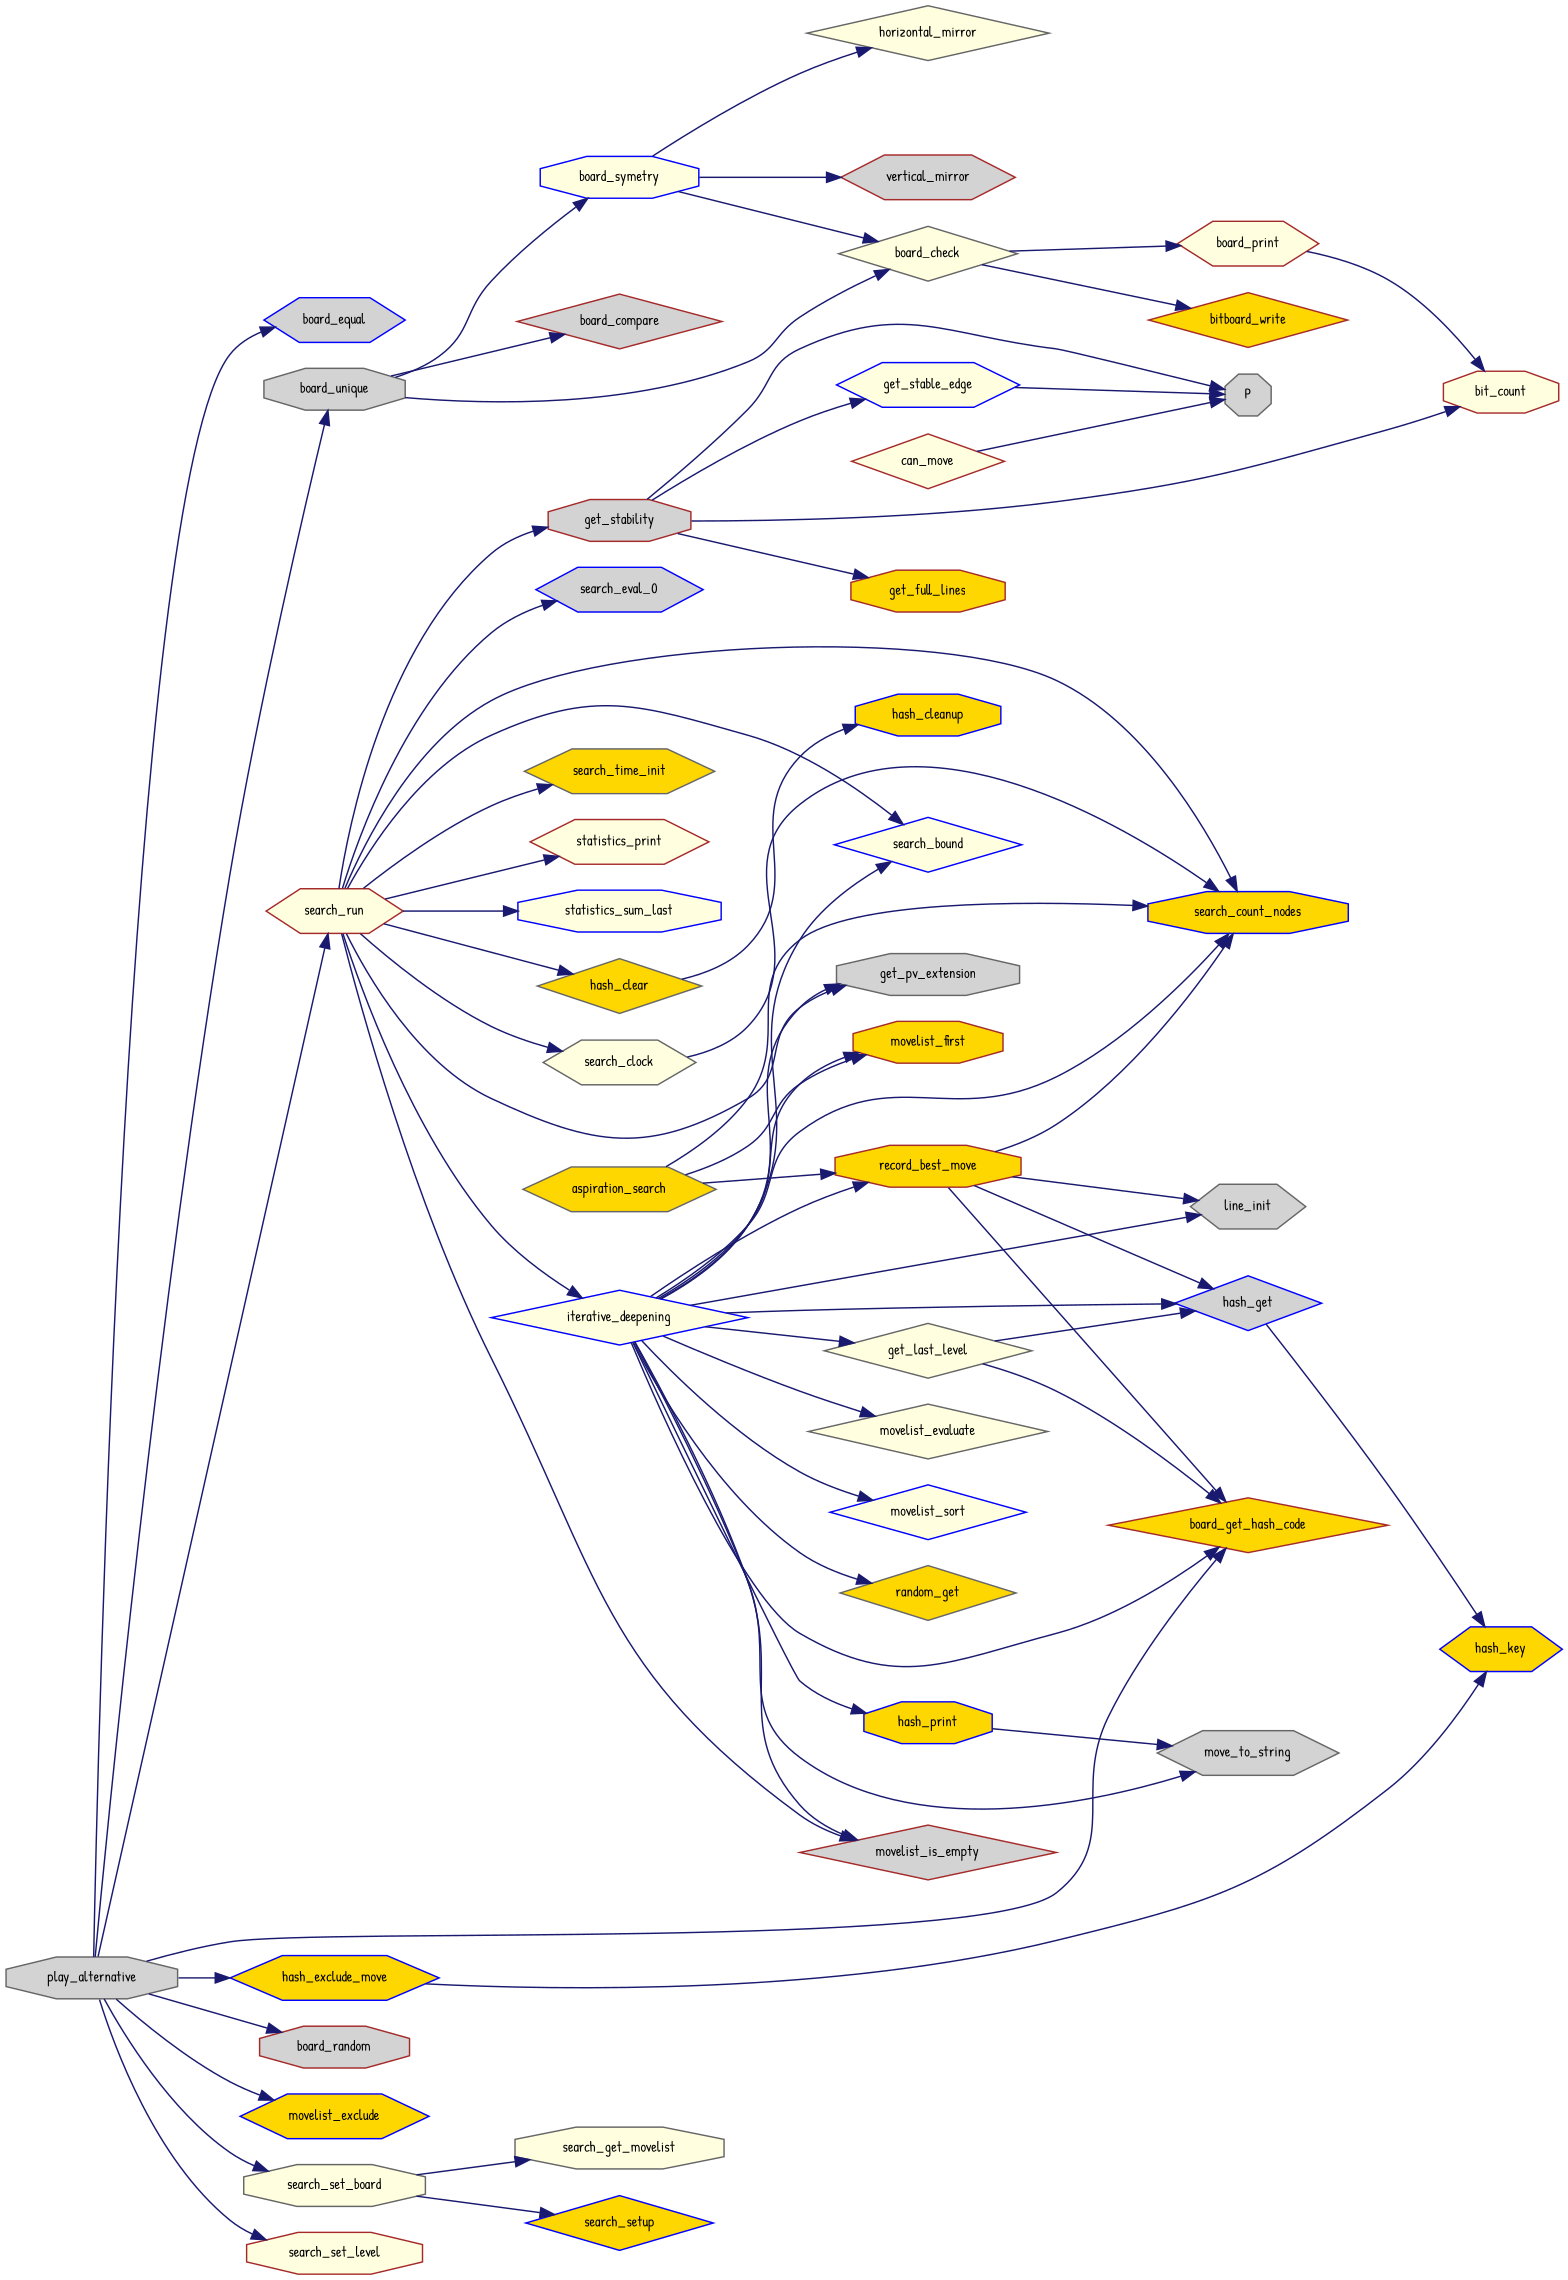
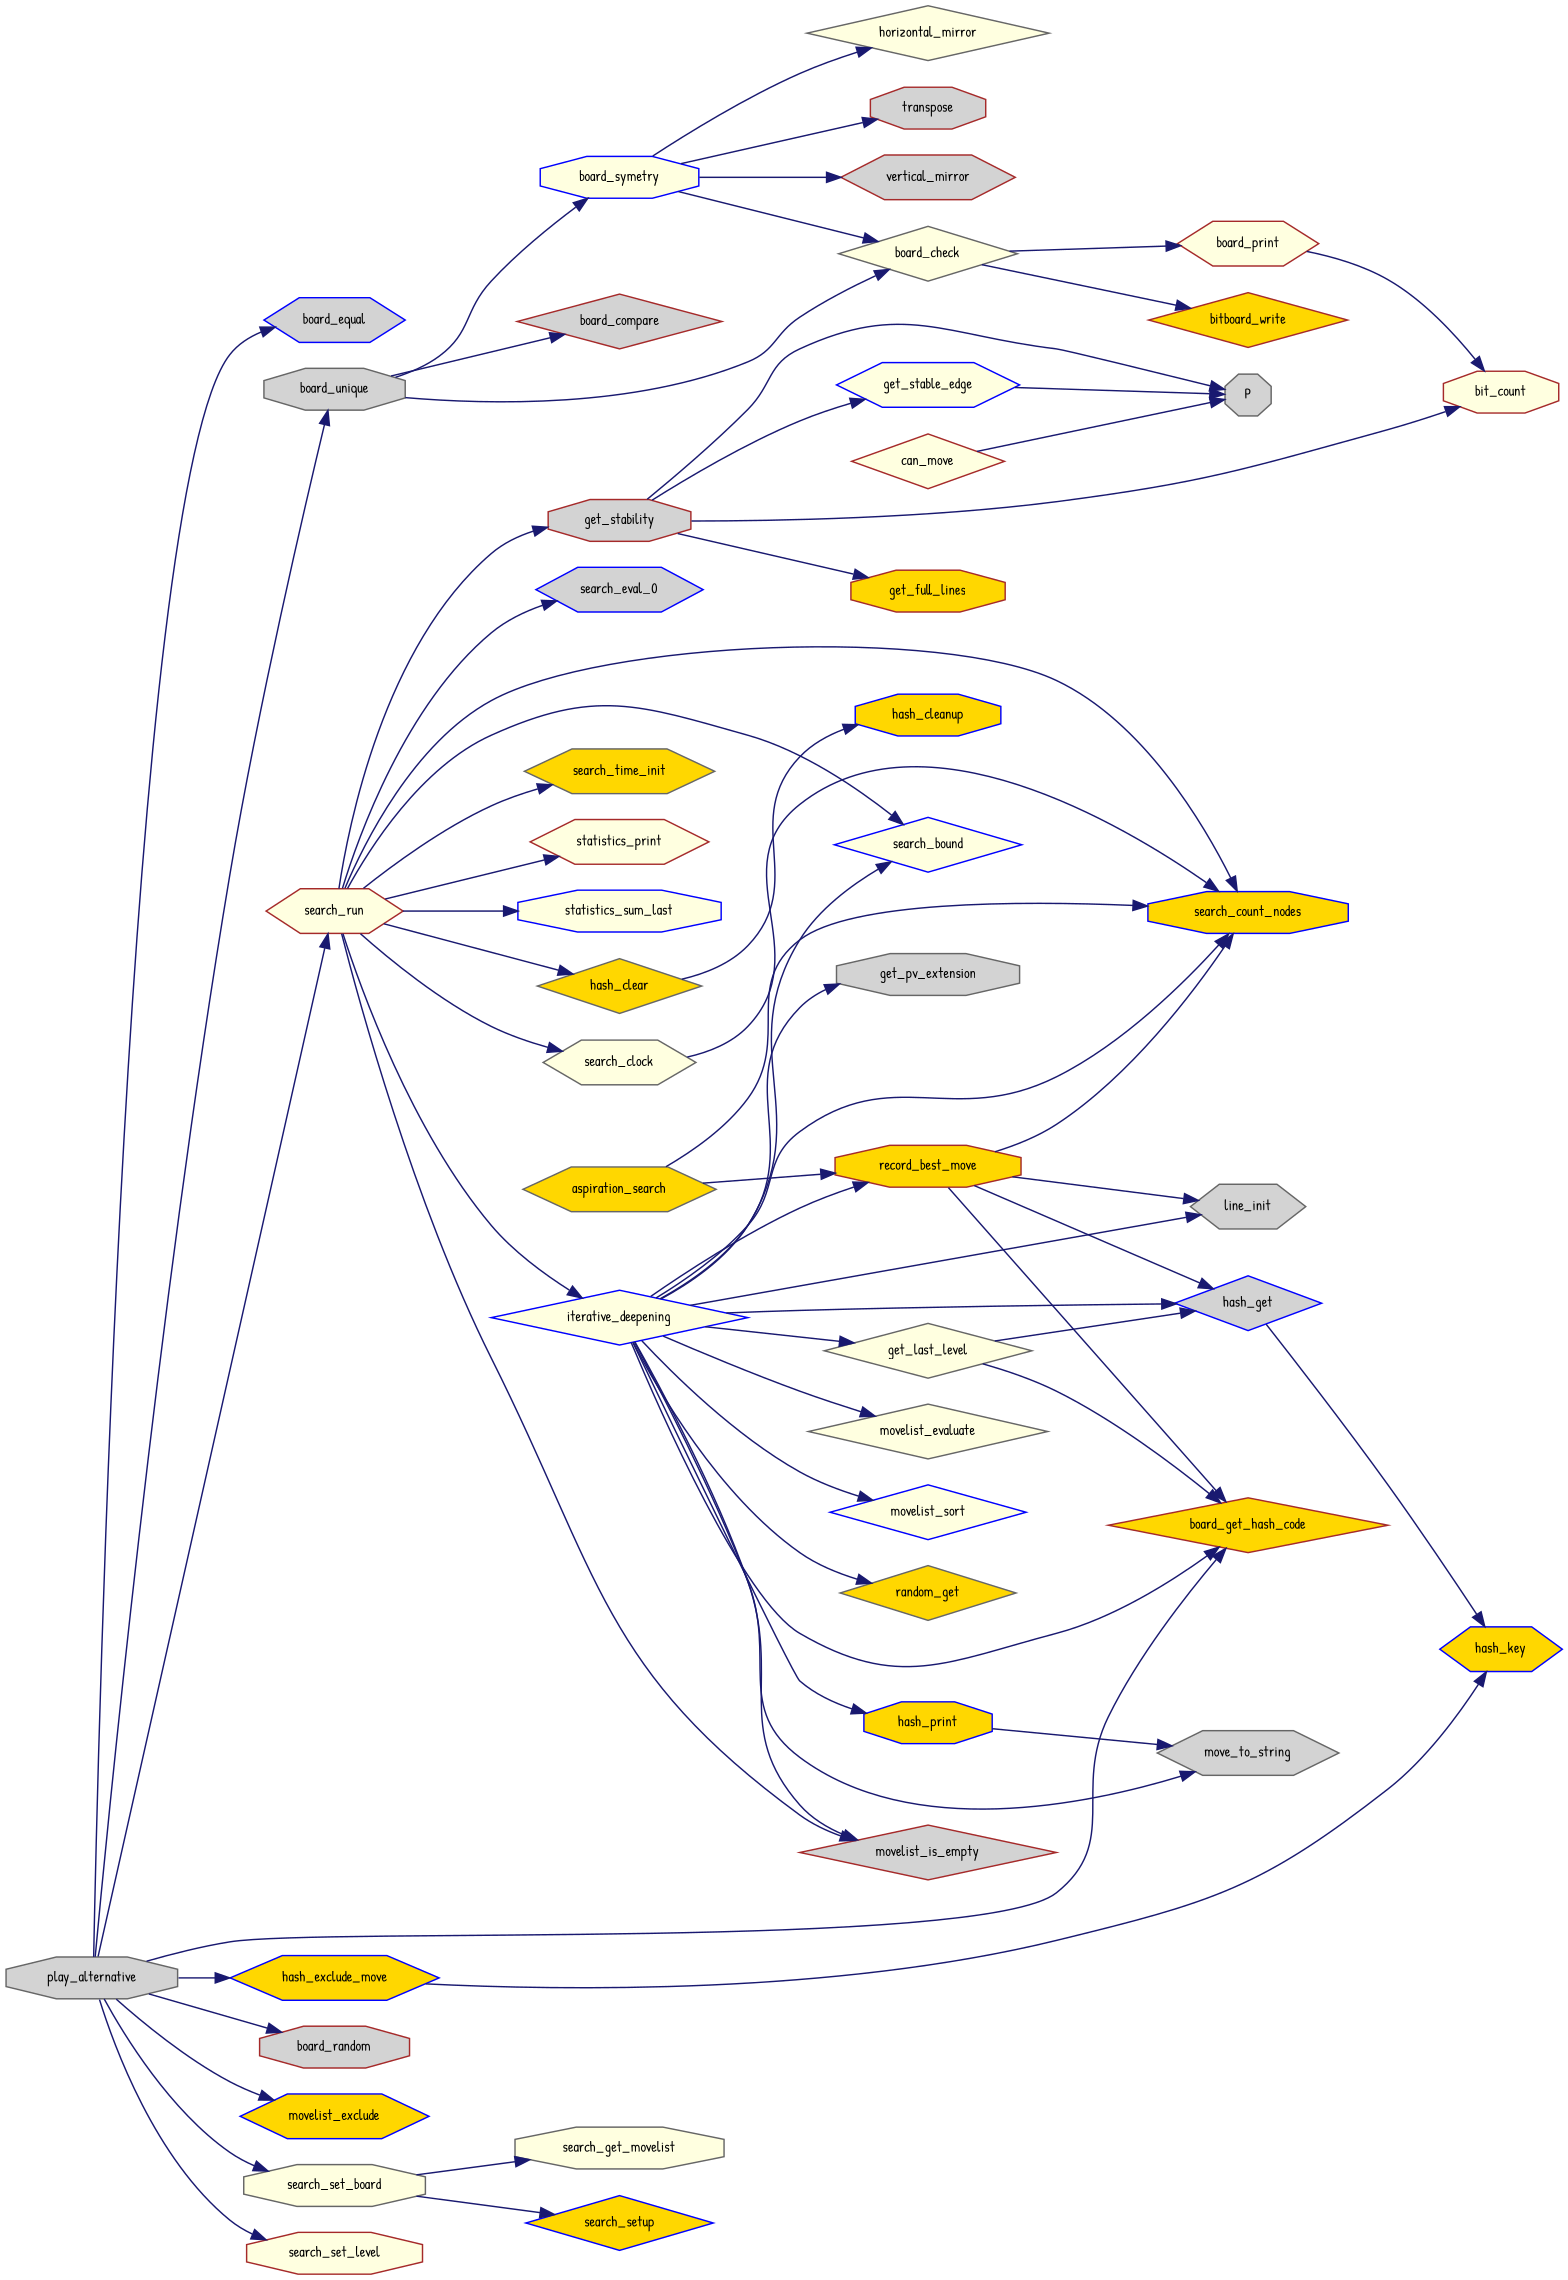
none -> (928, 108)
(928, 1042) -> none
(581, 1132) -> none
